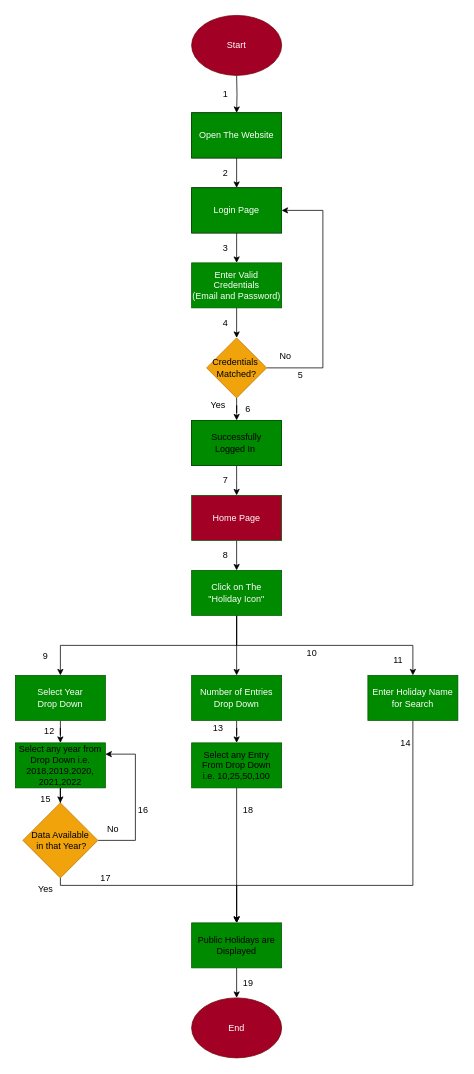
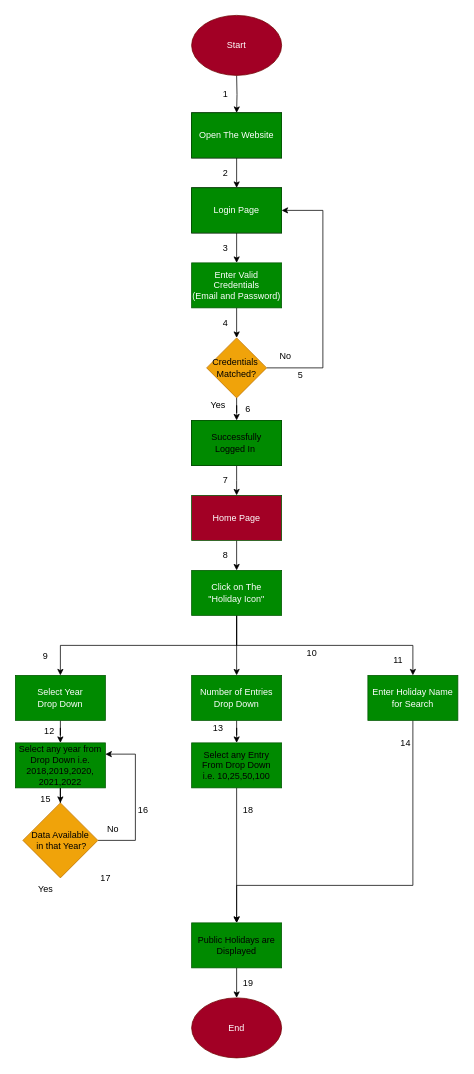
(143, 885) -> none
